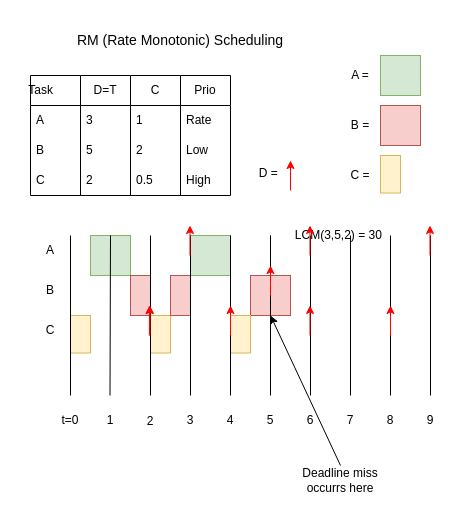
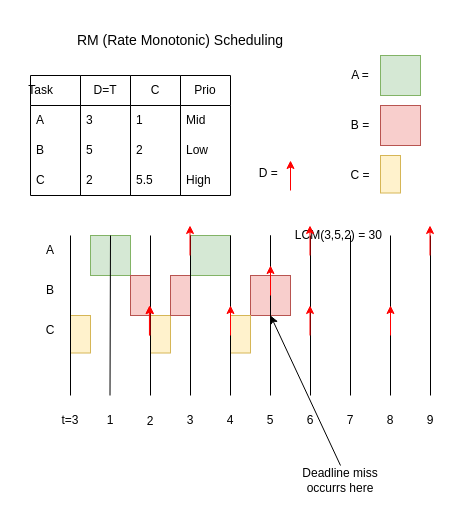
(200, 121) -> (195, 121)
(145, 181) -> (145, 181)
(71, 421) -> (71, 421)
